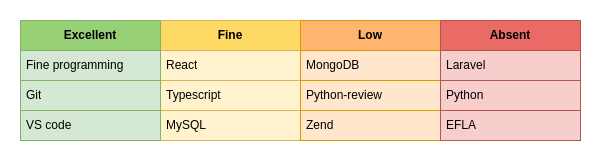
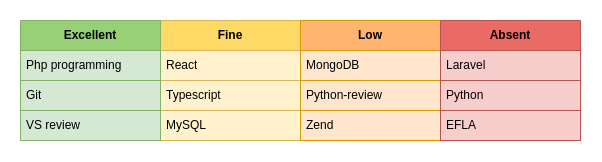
(76, 66) -> (74, 66)
(48, 126) -> (54, 126)
